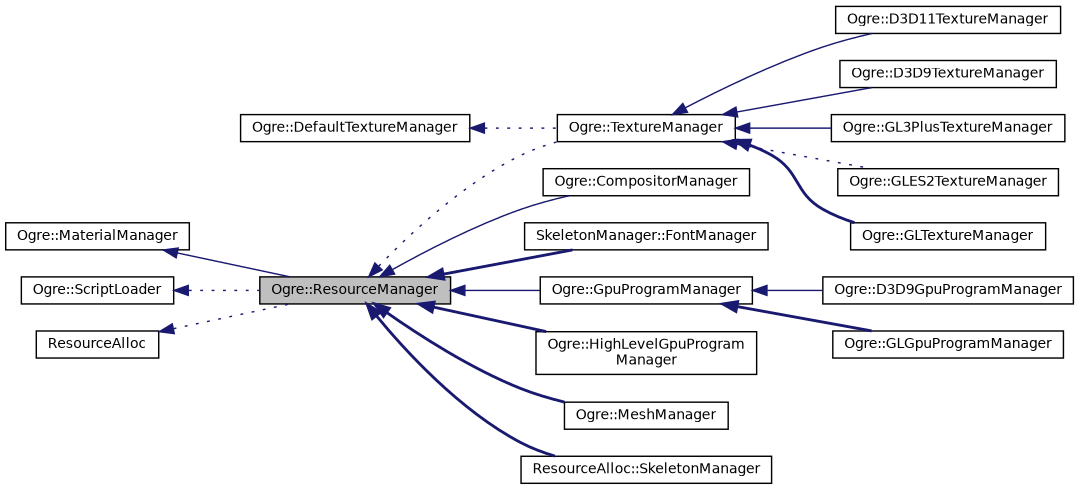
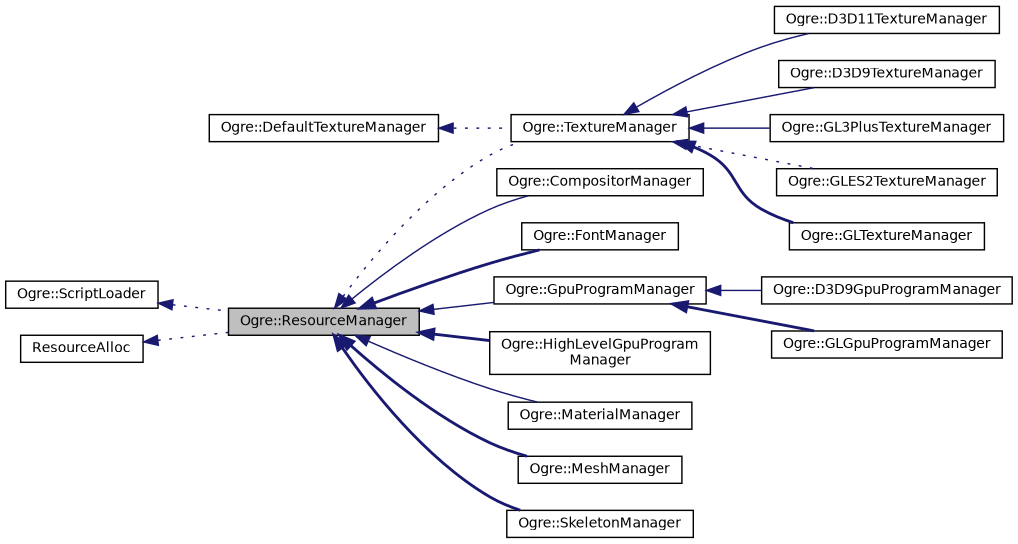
(646, 236) -> (600, 236)
(234, 265) -> (451, 375)
(646, 470) -> (600, 524)
